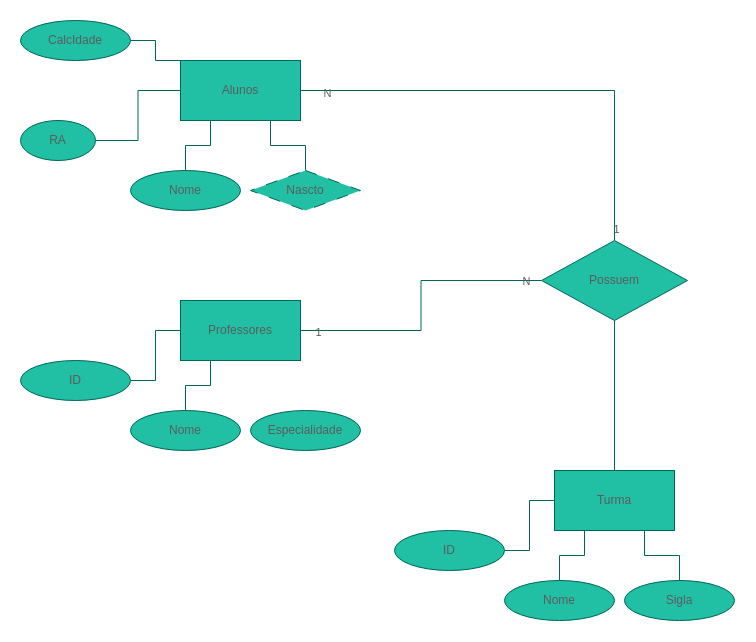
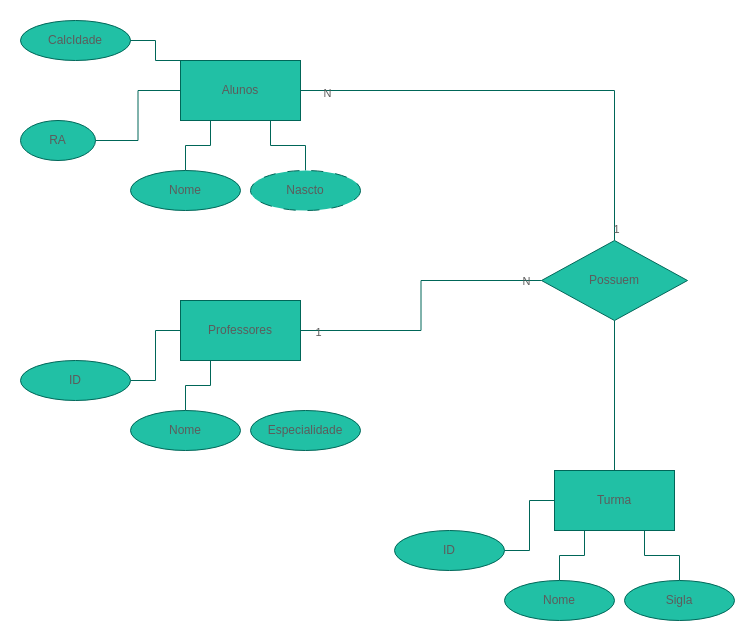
(306, 191) -> (306, 191)
